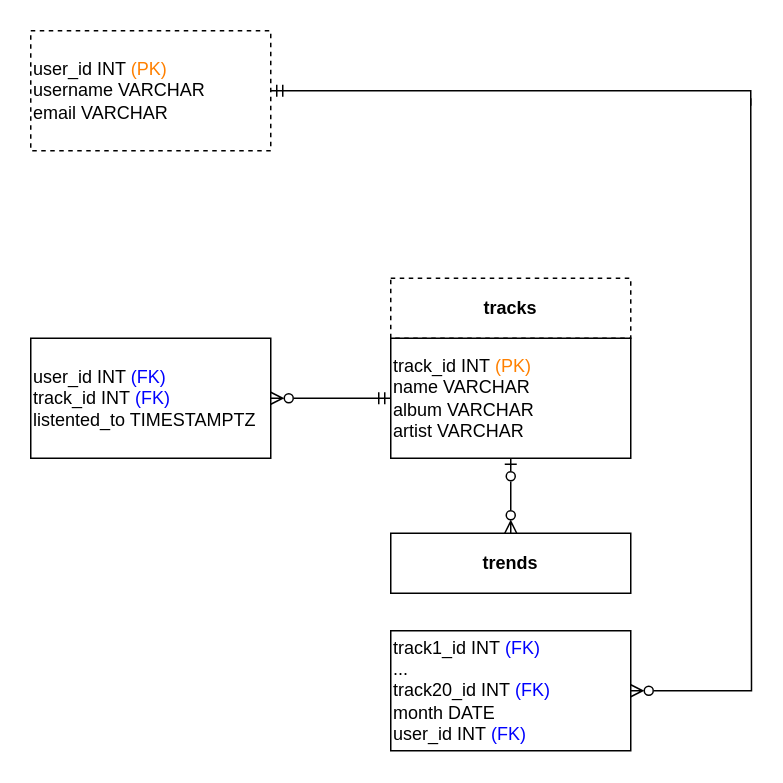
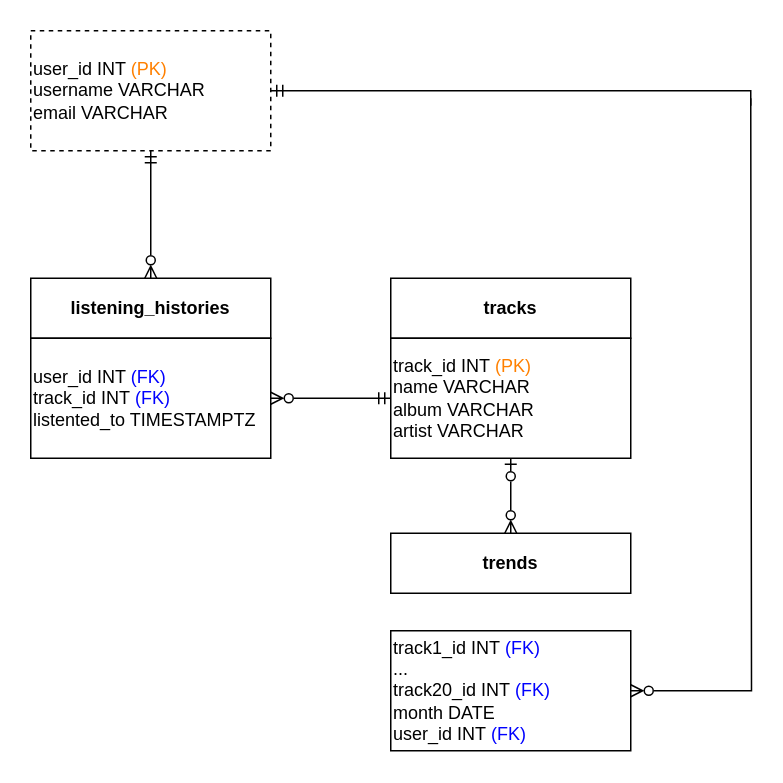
none -> (151, 203)
none -> (151, 308)
(511, 308) -> (511, 308)
